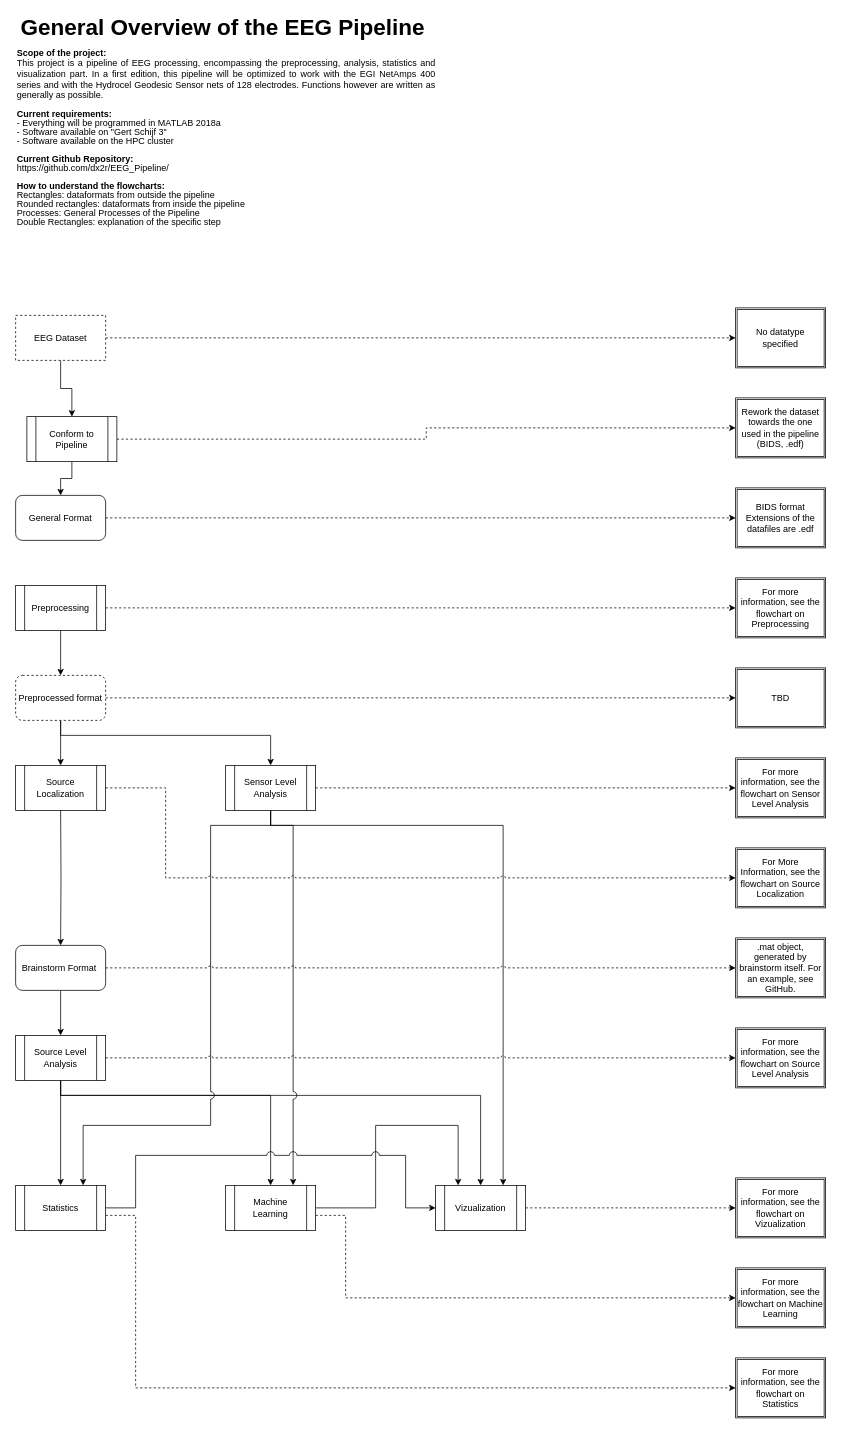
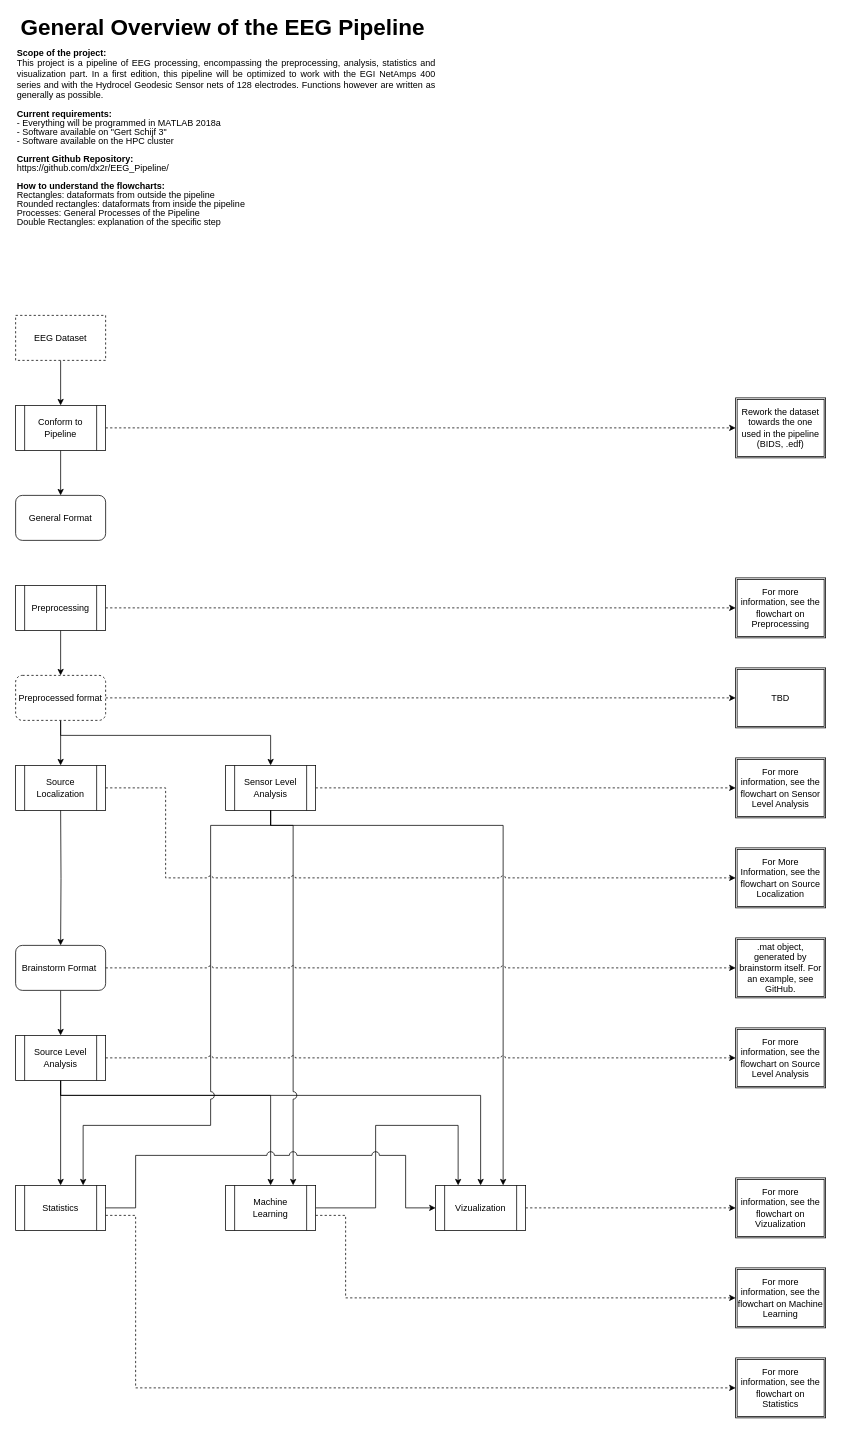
(729, 338) -> none
(780, 338) -> none
(72, 439) -> (60, 428)
(729, 518) -> none
(780, 518) -> none
